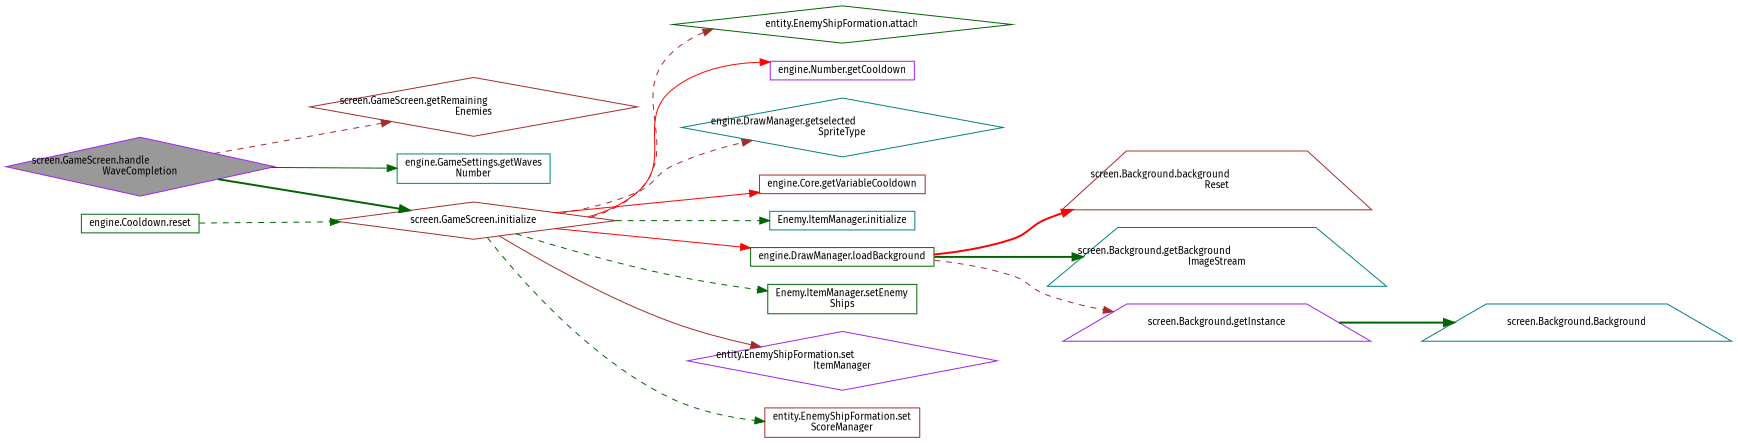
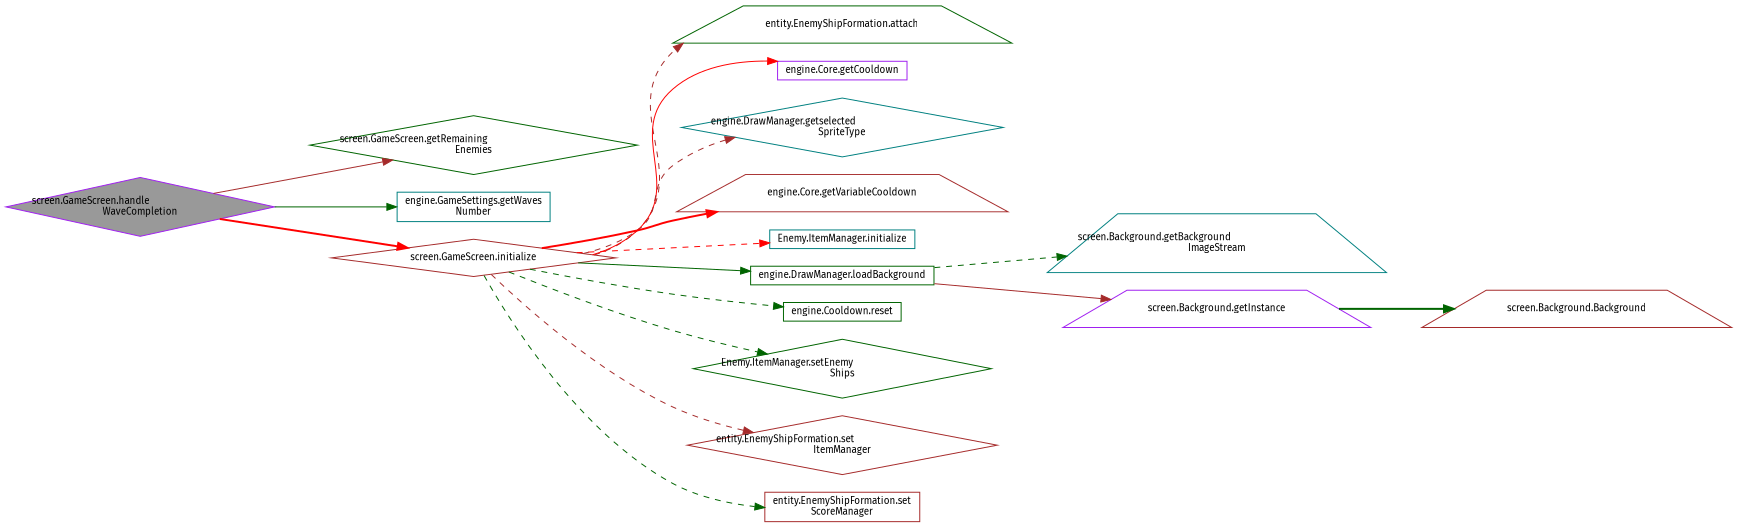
(842, 25) -> (842, 25)
(842, 71) -> (842, 71)
(474, 107) -> (474, 145)
(298, 138) -> (298, 178)
(1217, 180) -> none
(842, 184) -> (842, 193)
(309, 194) -> (309, 233)
(652, 203) -> (617, 235)
(688, 221) -> (668, 248)
(265, 222) -> (651, 291)
(648, 238) -> (659, 267)
(1003, 257) -> (996, 262)
(1021, 279) -> (1018, 291)
(842, 299) -> (842, 369)
(621, 301) -> (607, 369)
(1577, 323) -> (1577, 309)
(842, 361) -> (842, 445)
